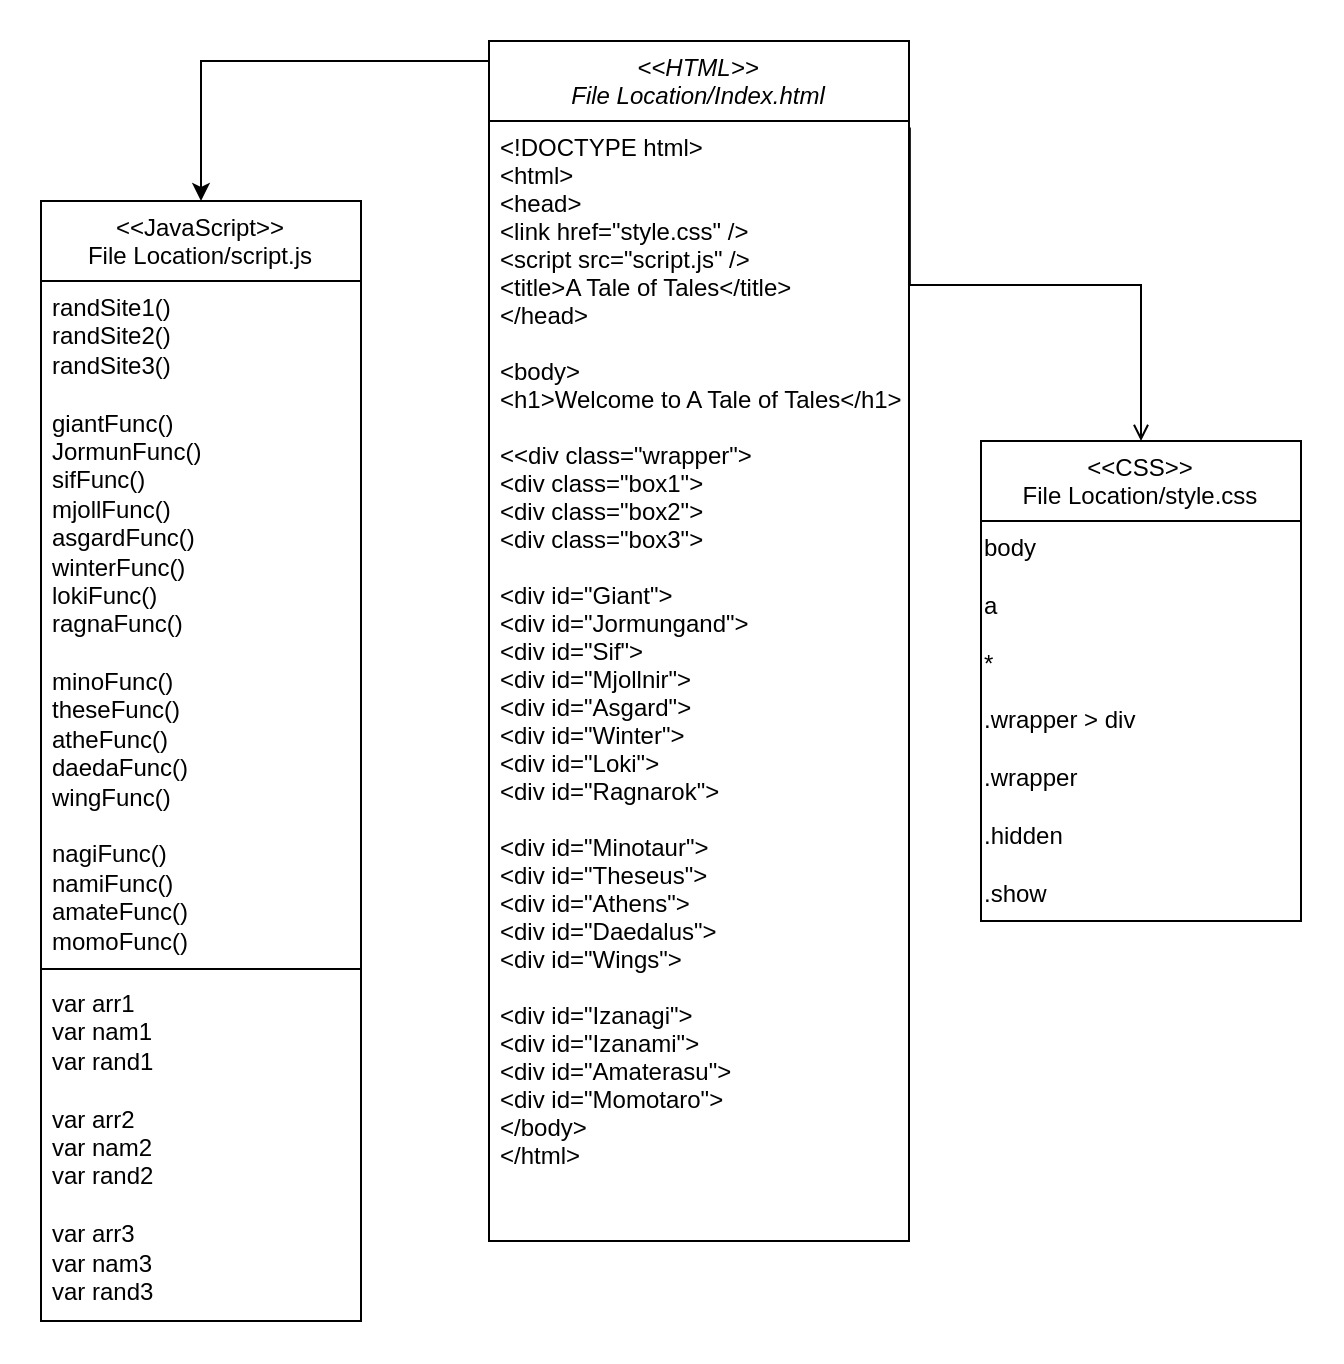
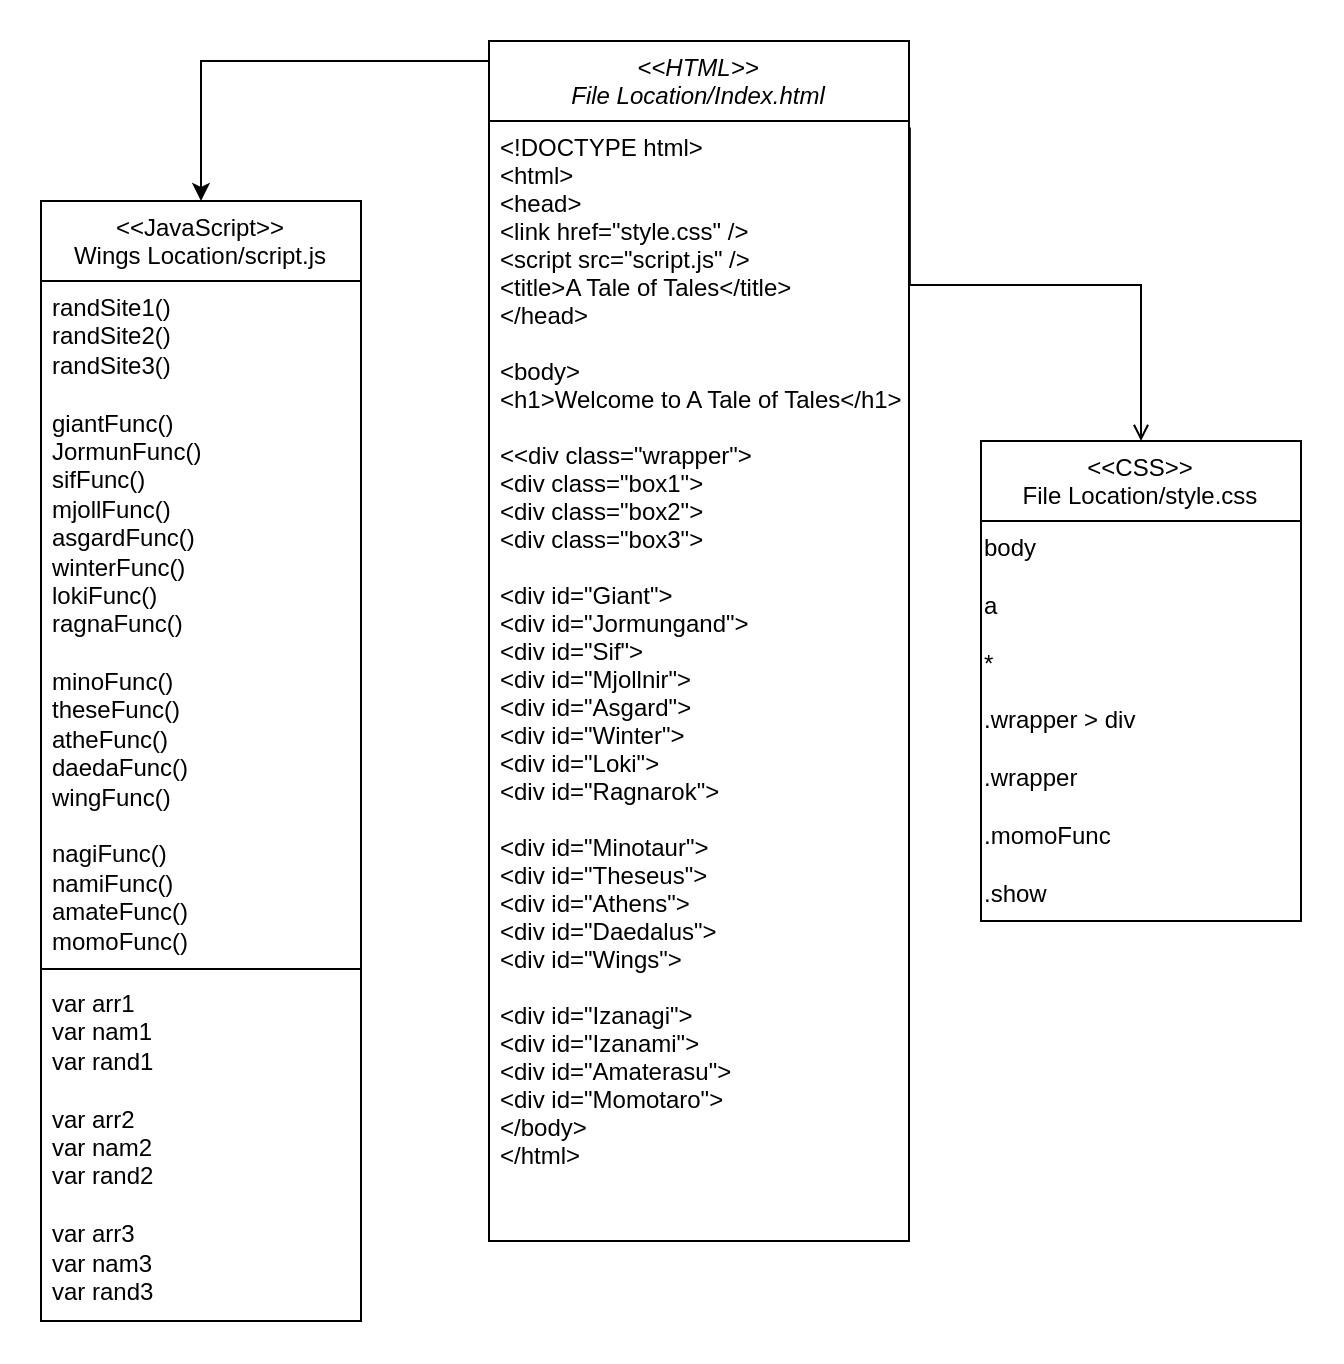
(201, 244) -> (201, 244)
(1067, 721) -> (1067, 721)
